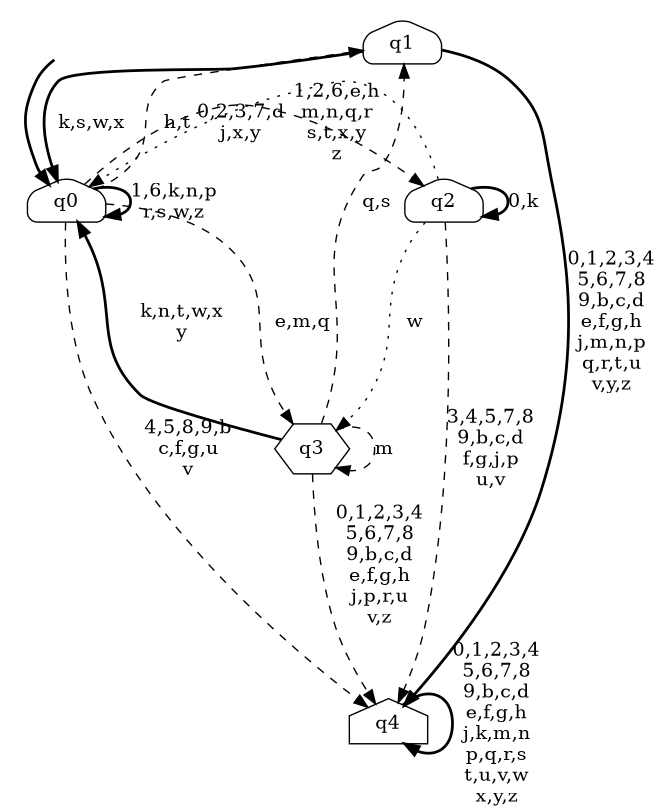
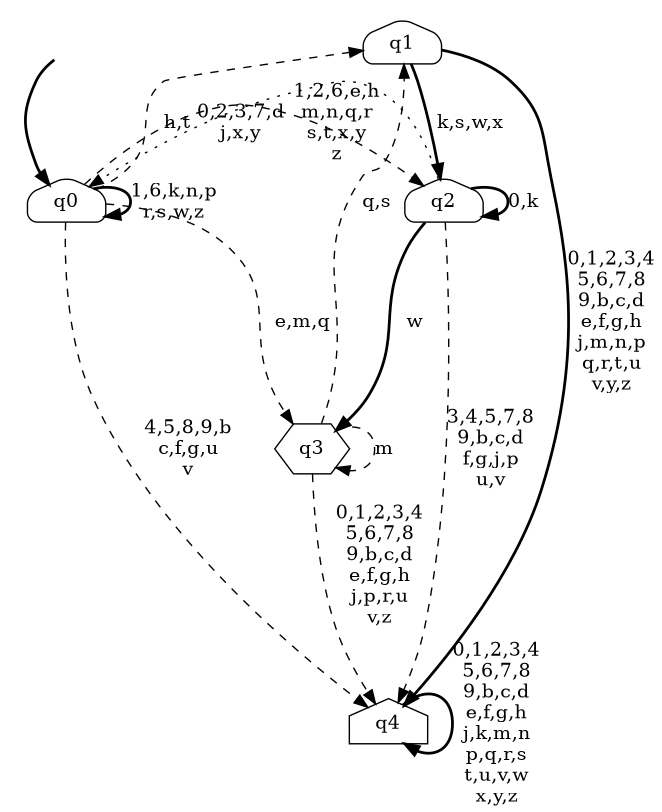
(165, 70) -> (427, 114)
(389, 323) -> (389, 323)
(132, 386) -> none
